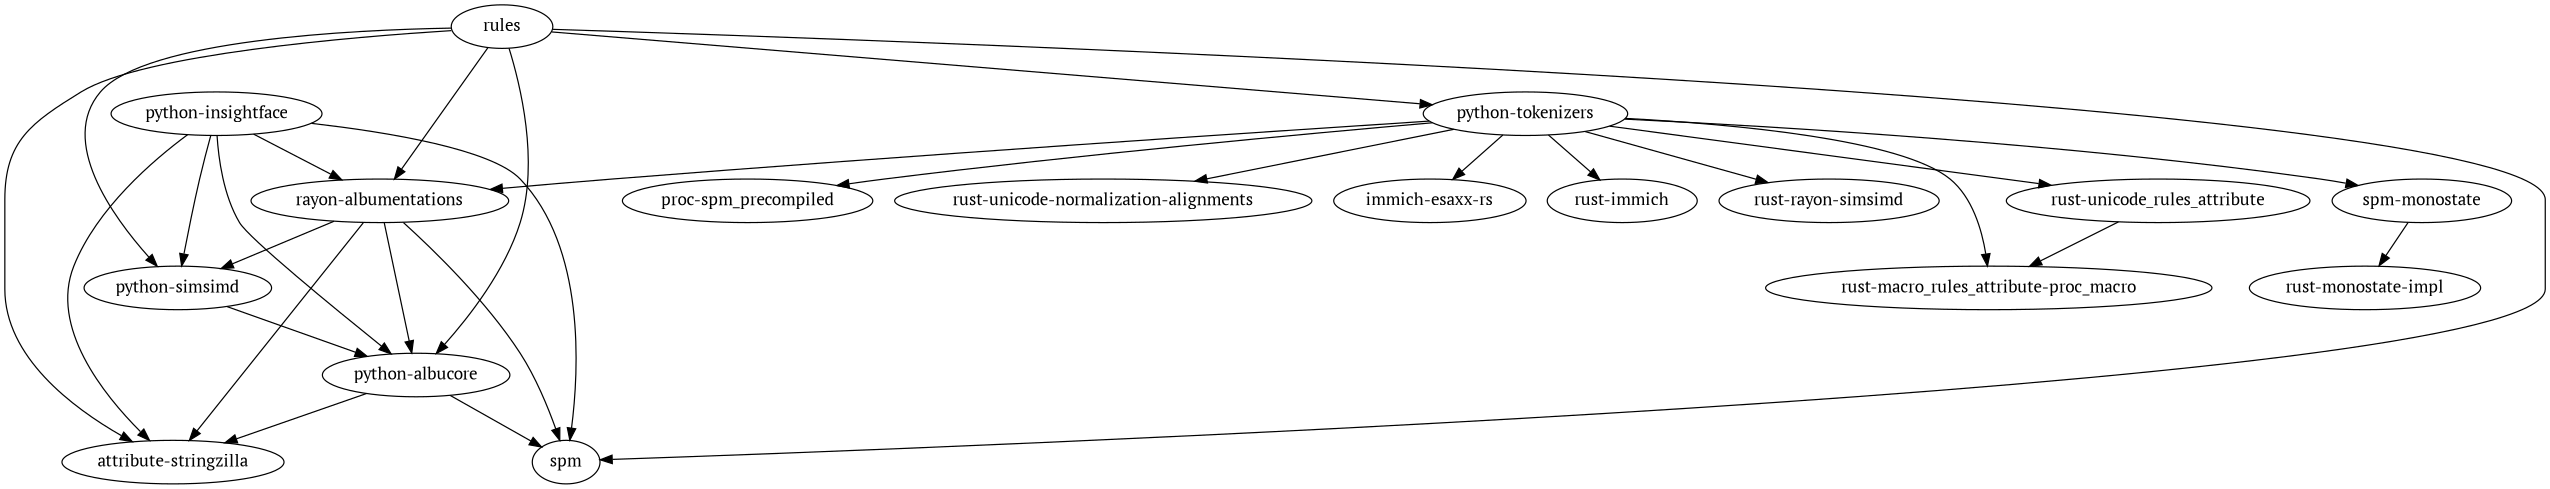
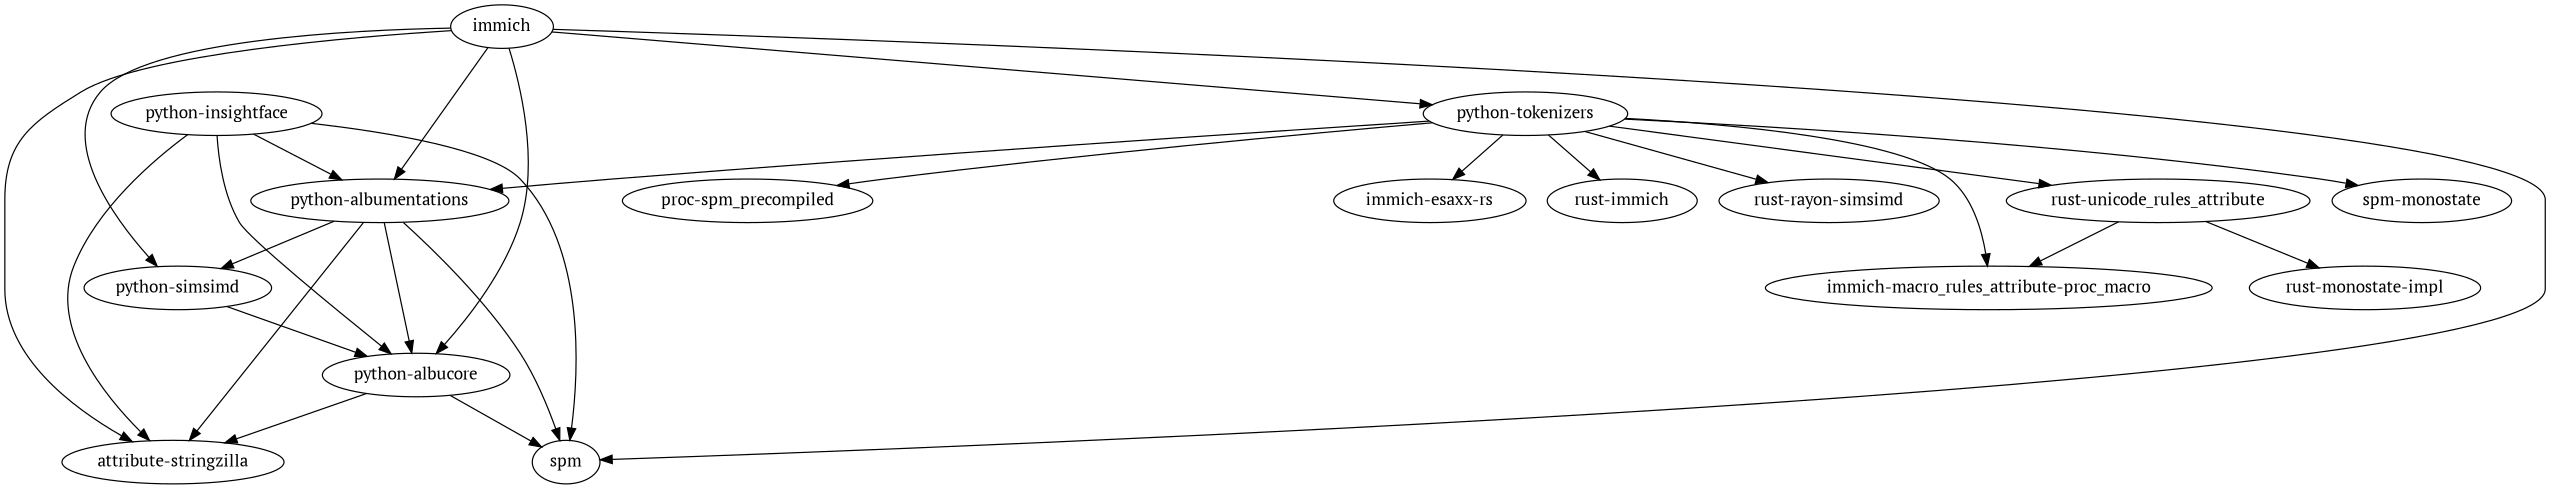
(502, 27) -> (502, 27)
(196, 194) -> none
(380, 201) -> (380, 201)
(1103, 201) -> none
(2397, 239) -> (2257, 242)
(1989, 288) -> (1989, 288)
